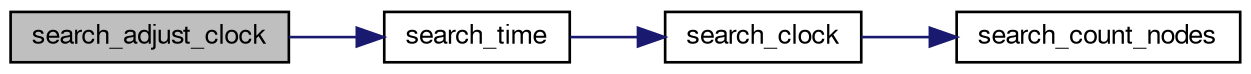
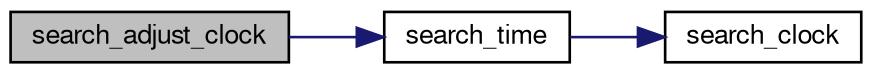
(1098, 37) -> none
